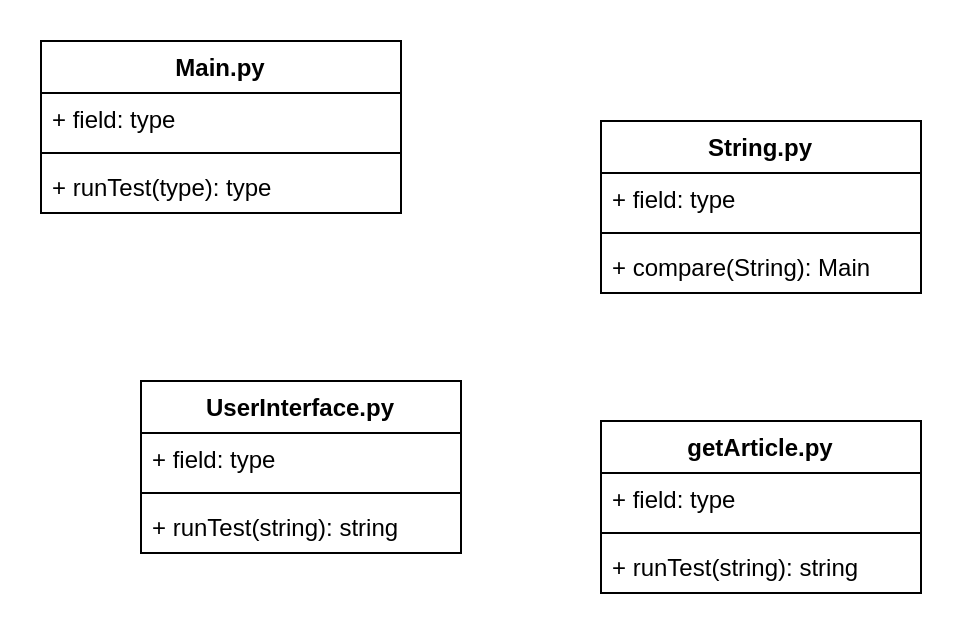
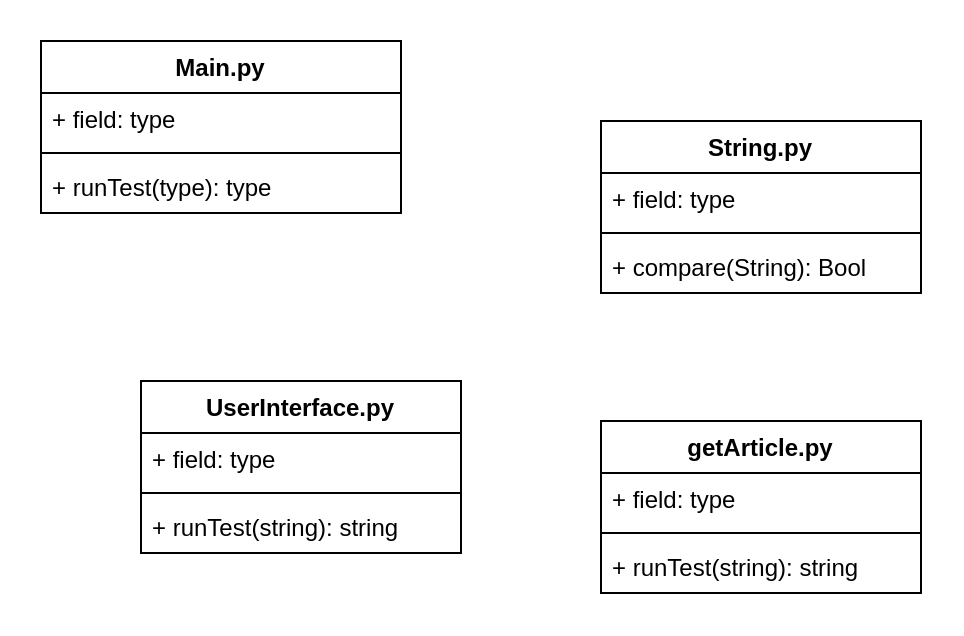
(751, 268) -> (751, 268)
